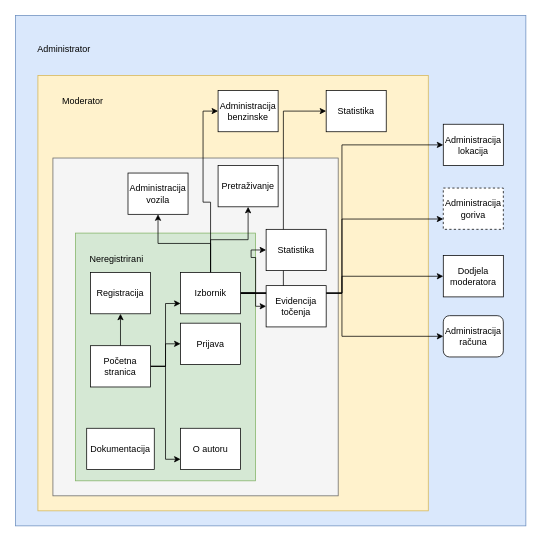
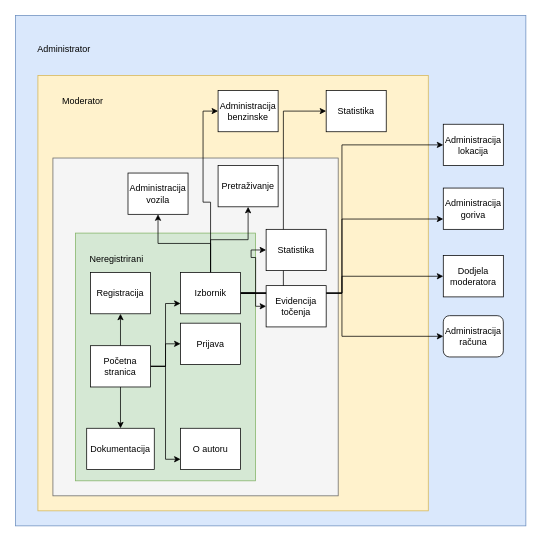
(473, 209) -> (473, 209)
none -> (120, 405)
